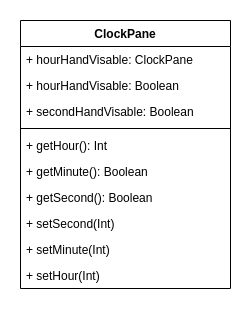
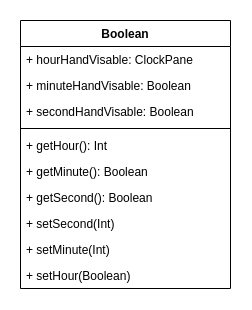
(126, 35) -> (126, 35)
(105, 87) -> (110, 87)
(72, 277) -> (84, 277)
